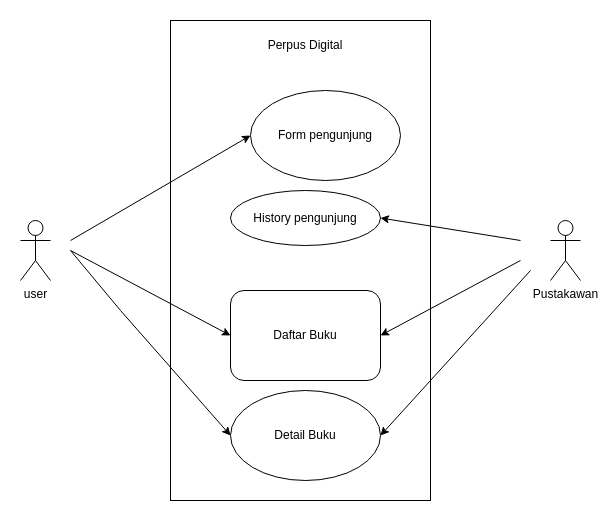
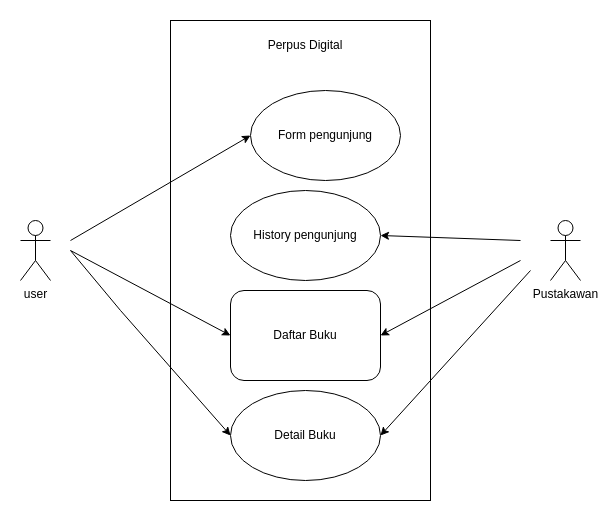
(306, 218) -> (306, 236)
